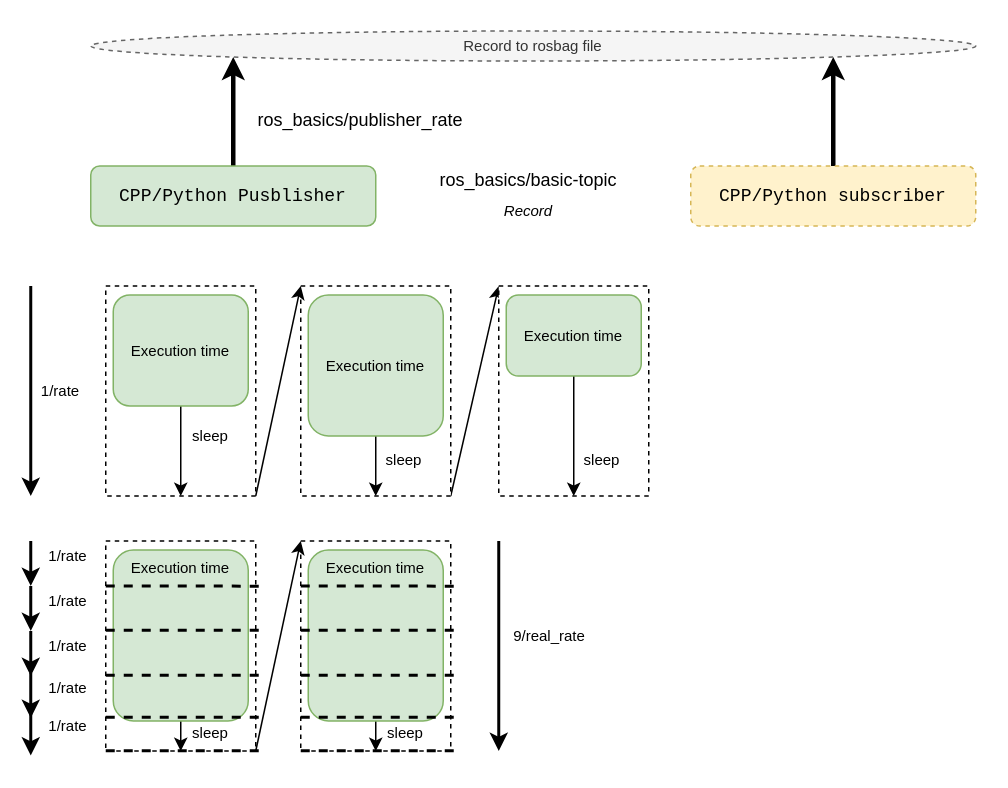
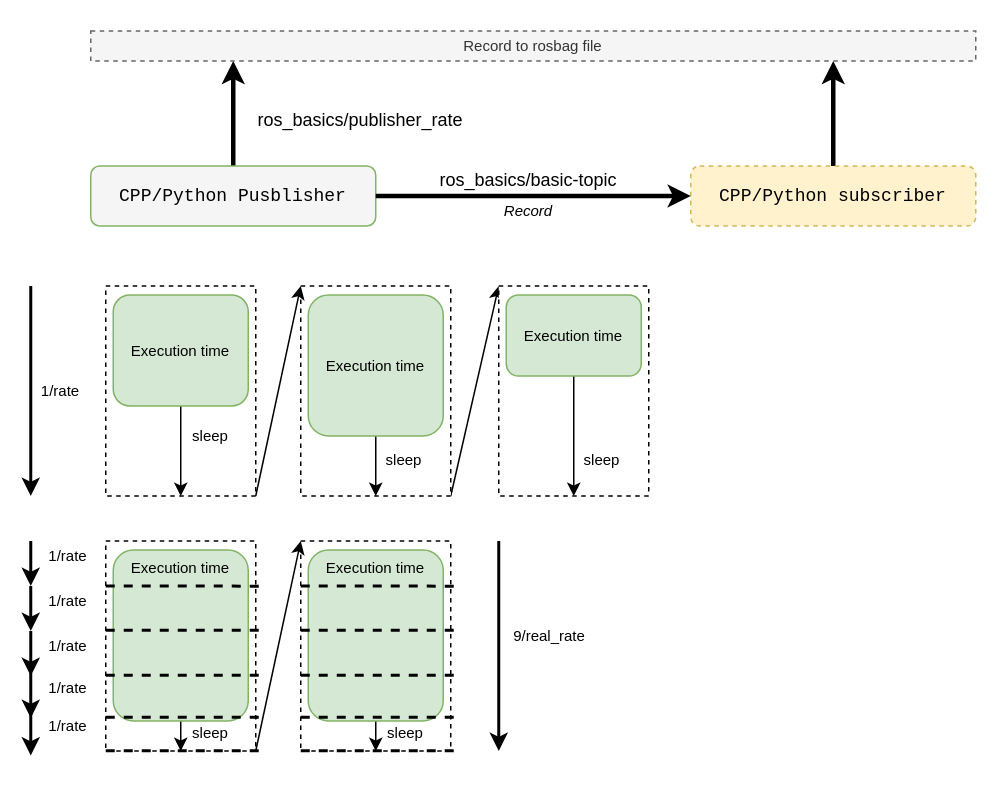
(533, 46) -> (533, 46)
(233, 196) -> (233, 196)
none -> (525, 196)
